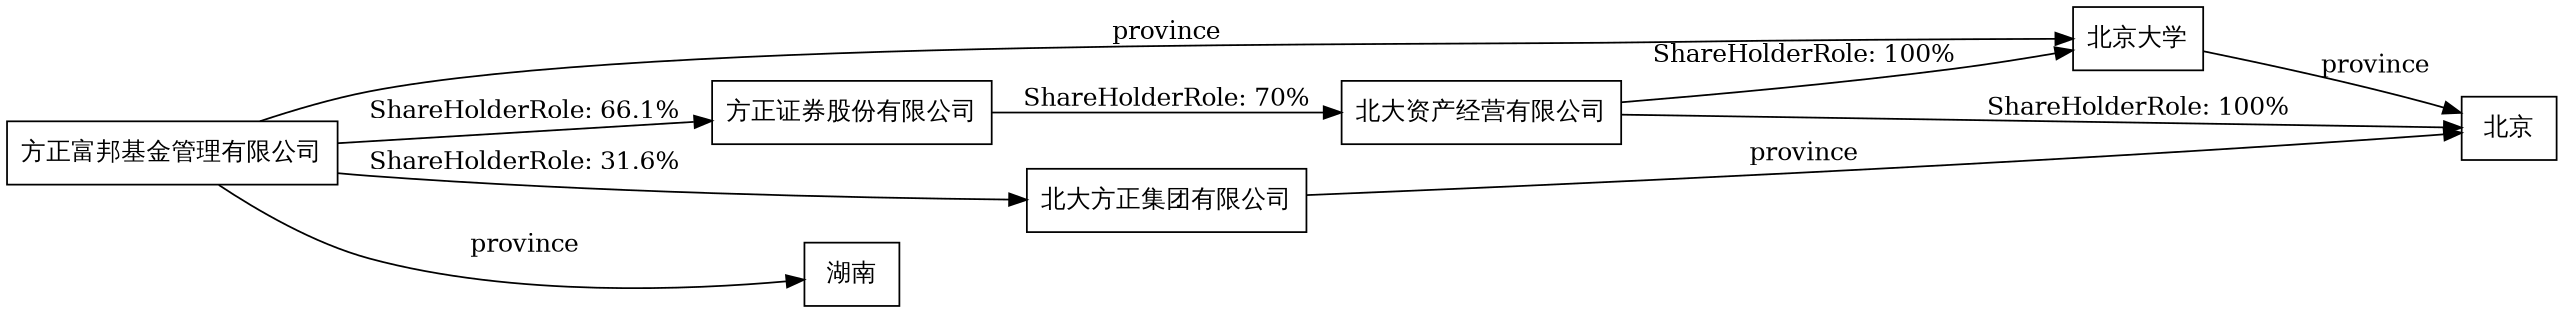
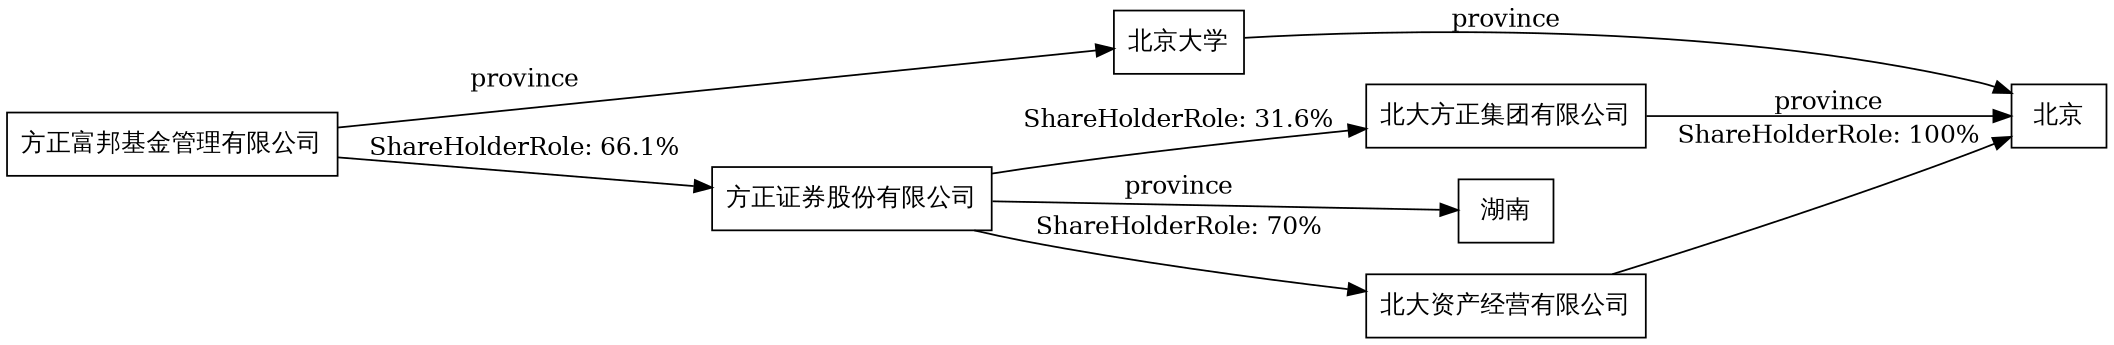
(1839, 82) -> none
(673, 192) -> (1170, 150)
(493, 281) -> (1216, 206)
